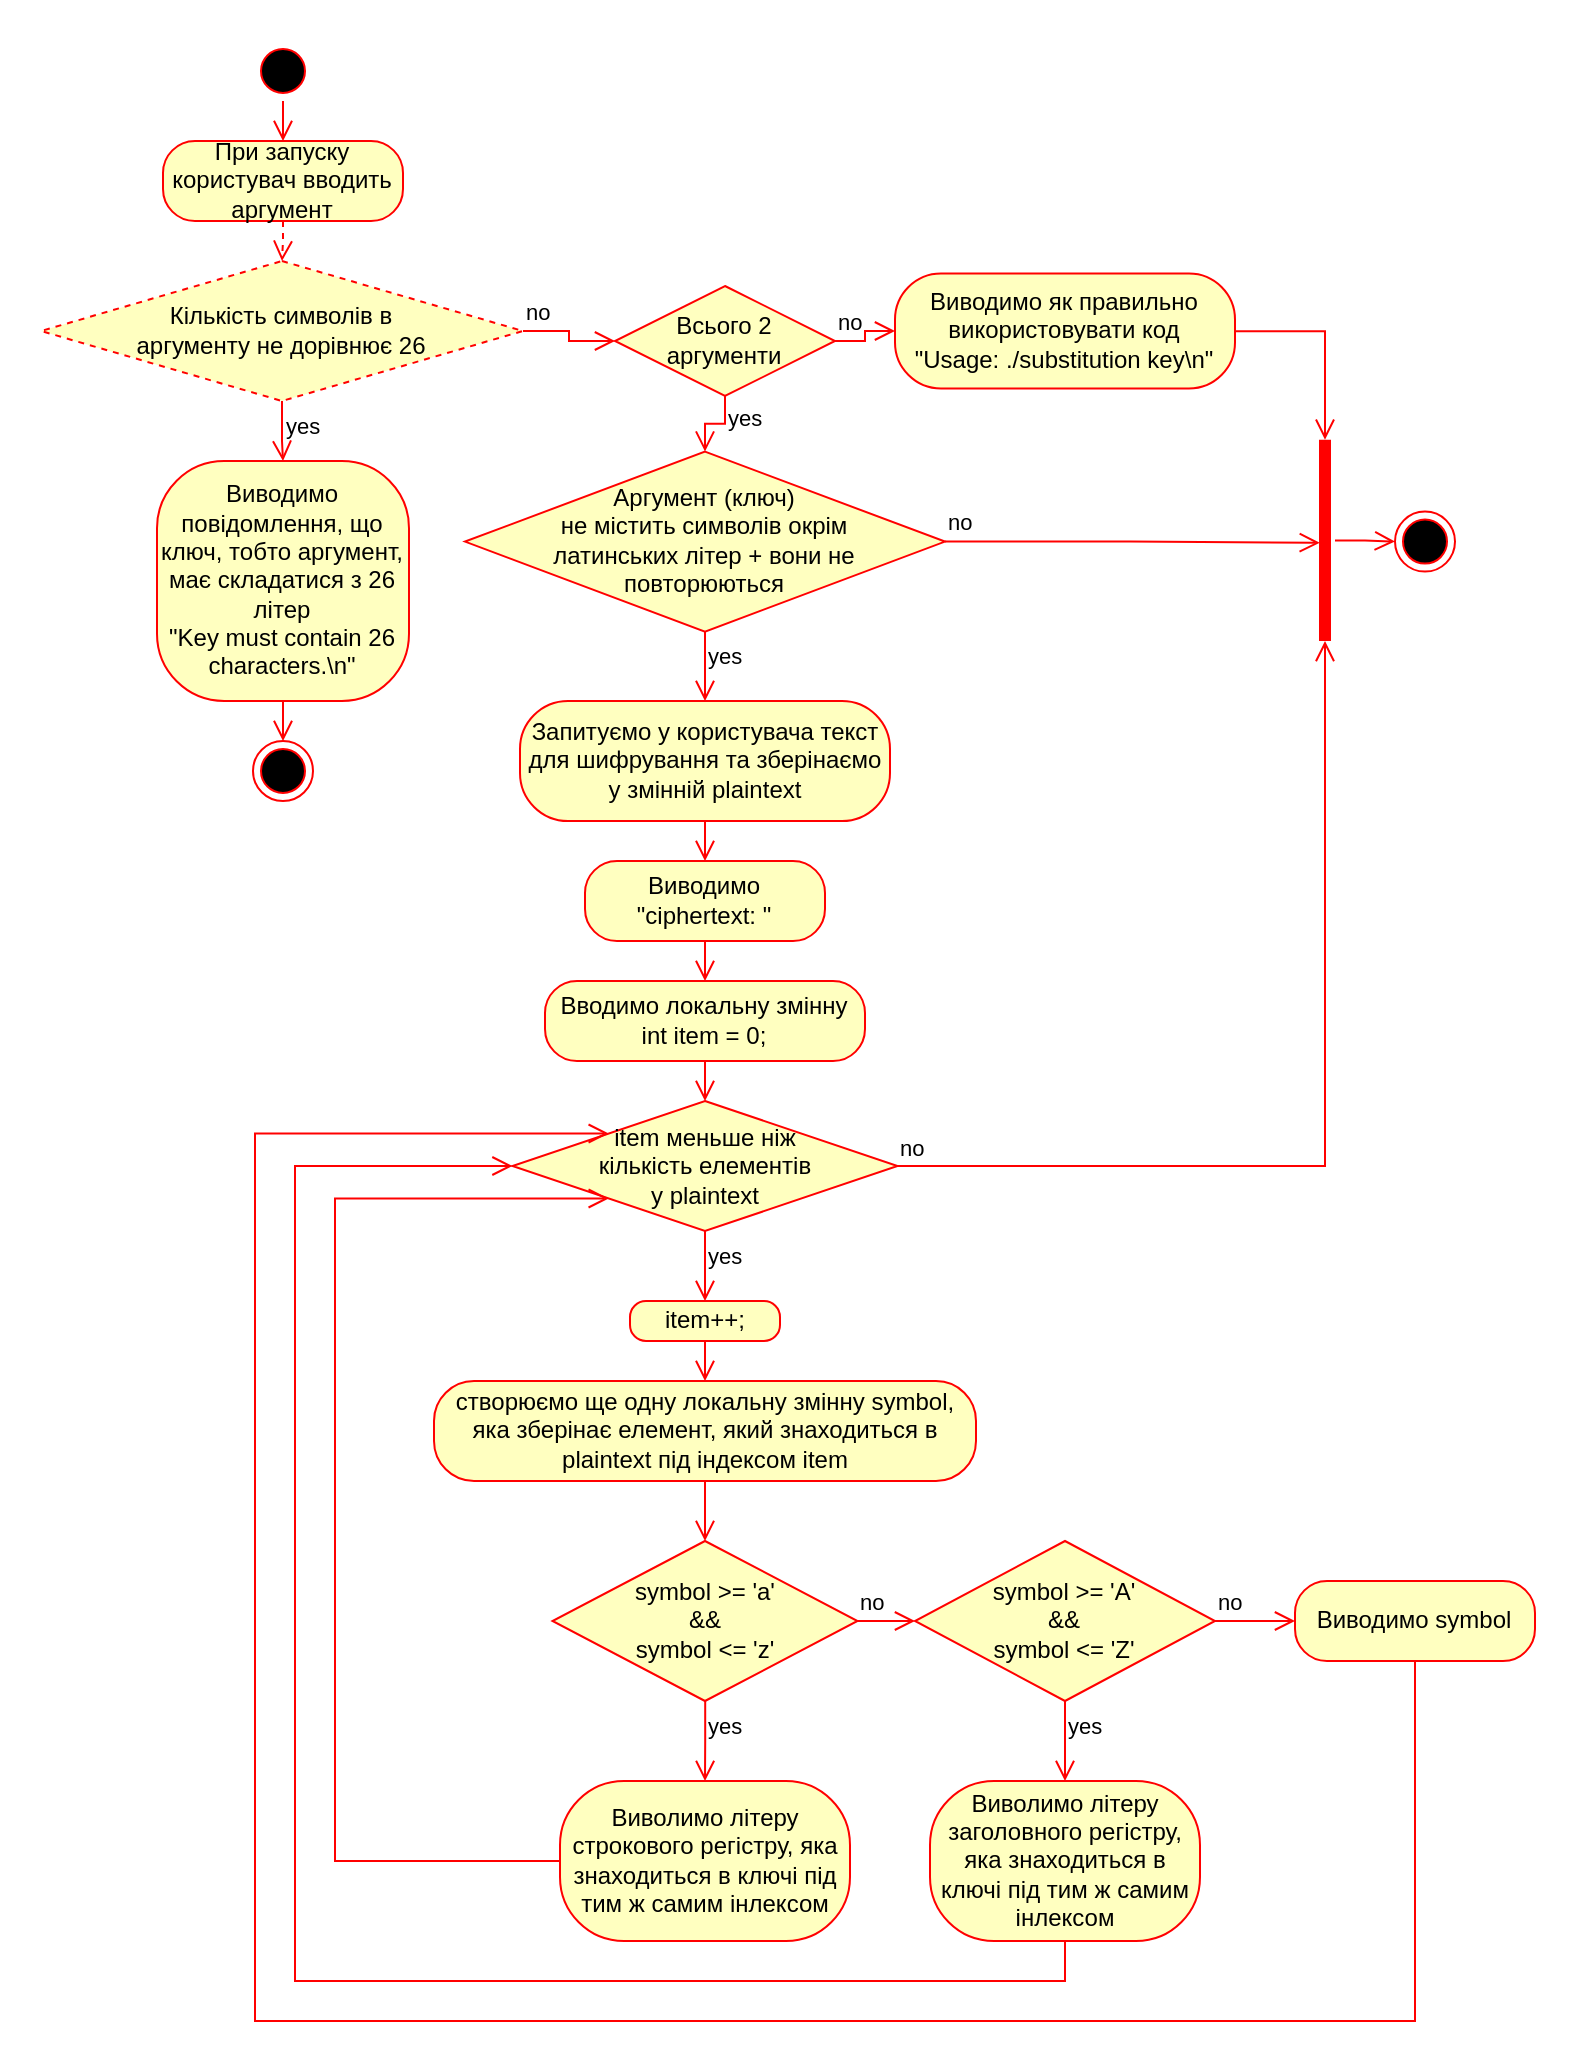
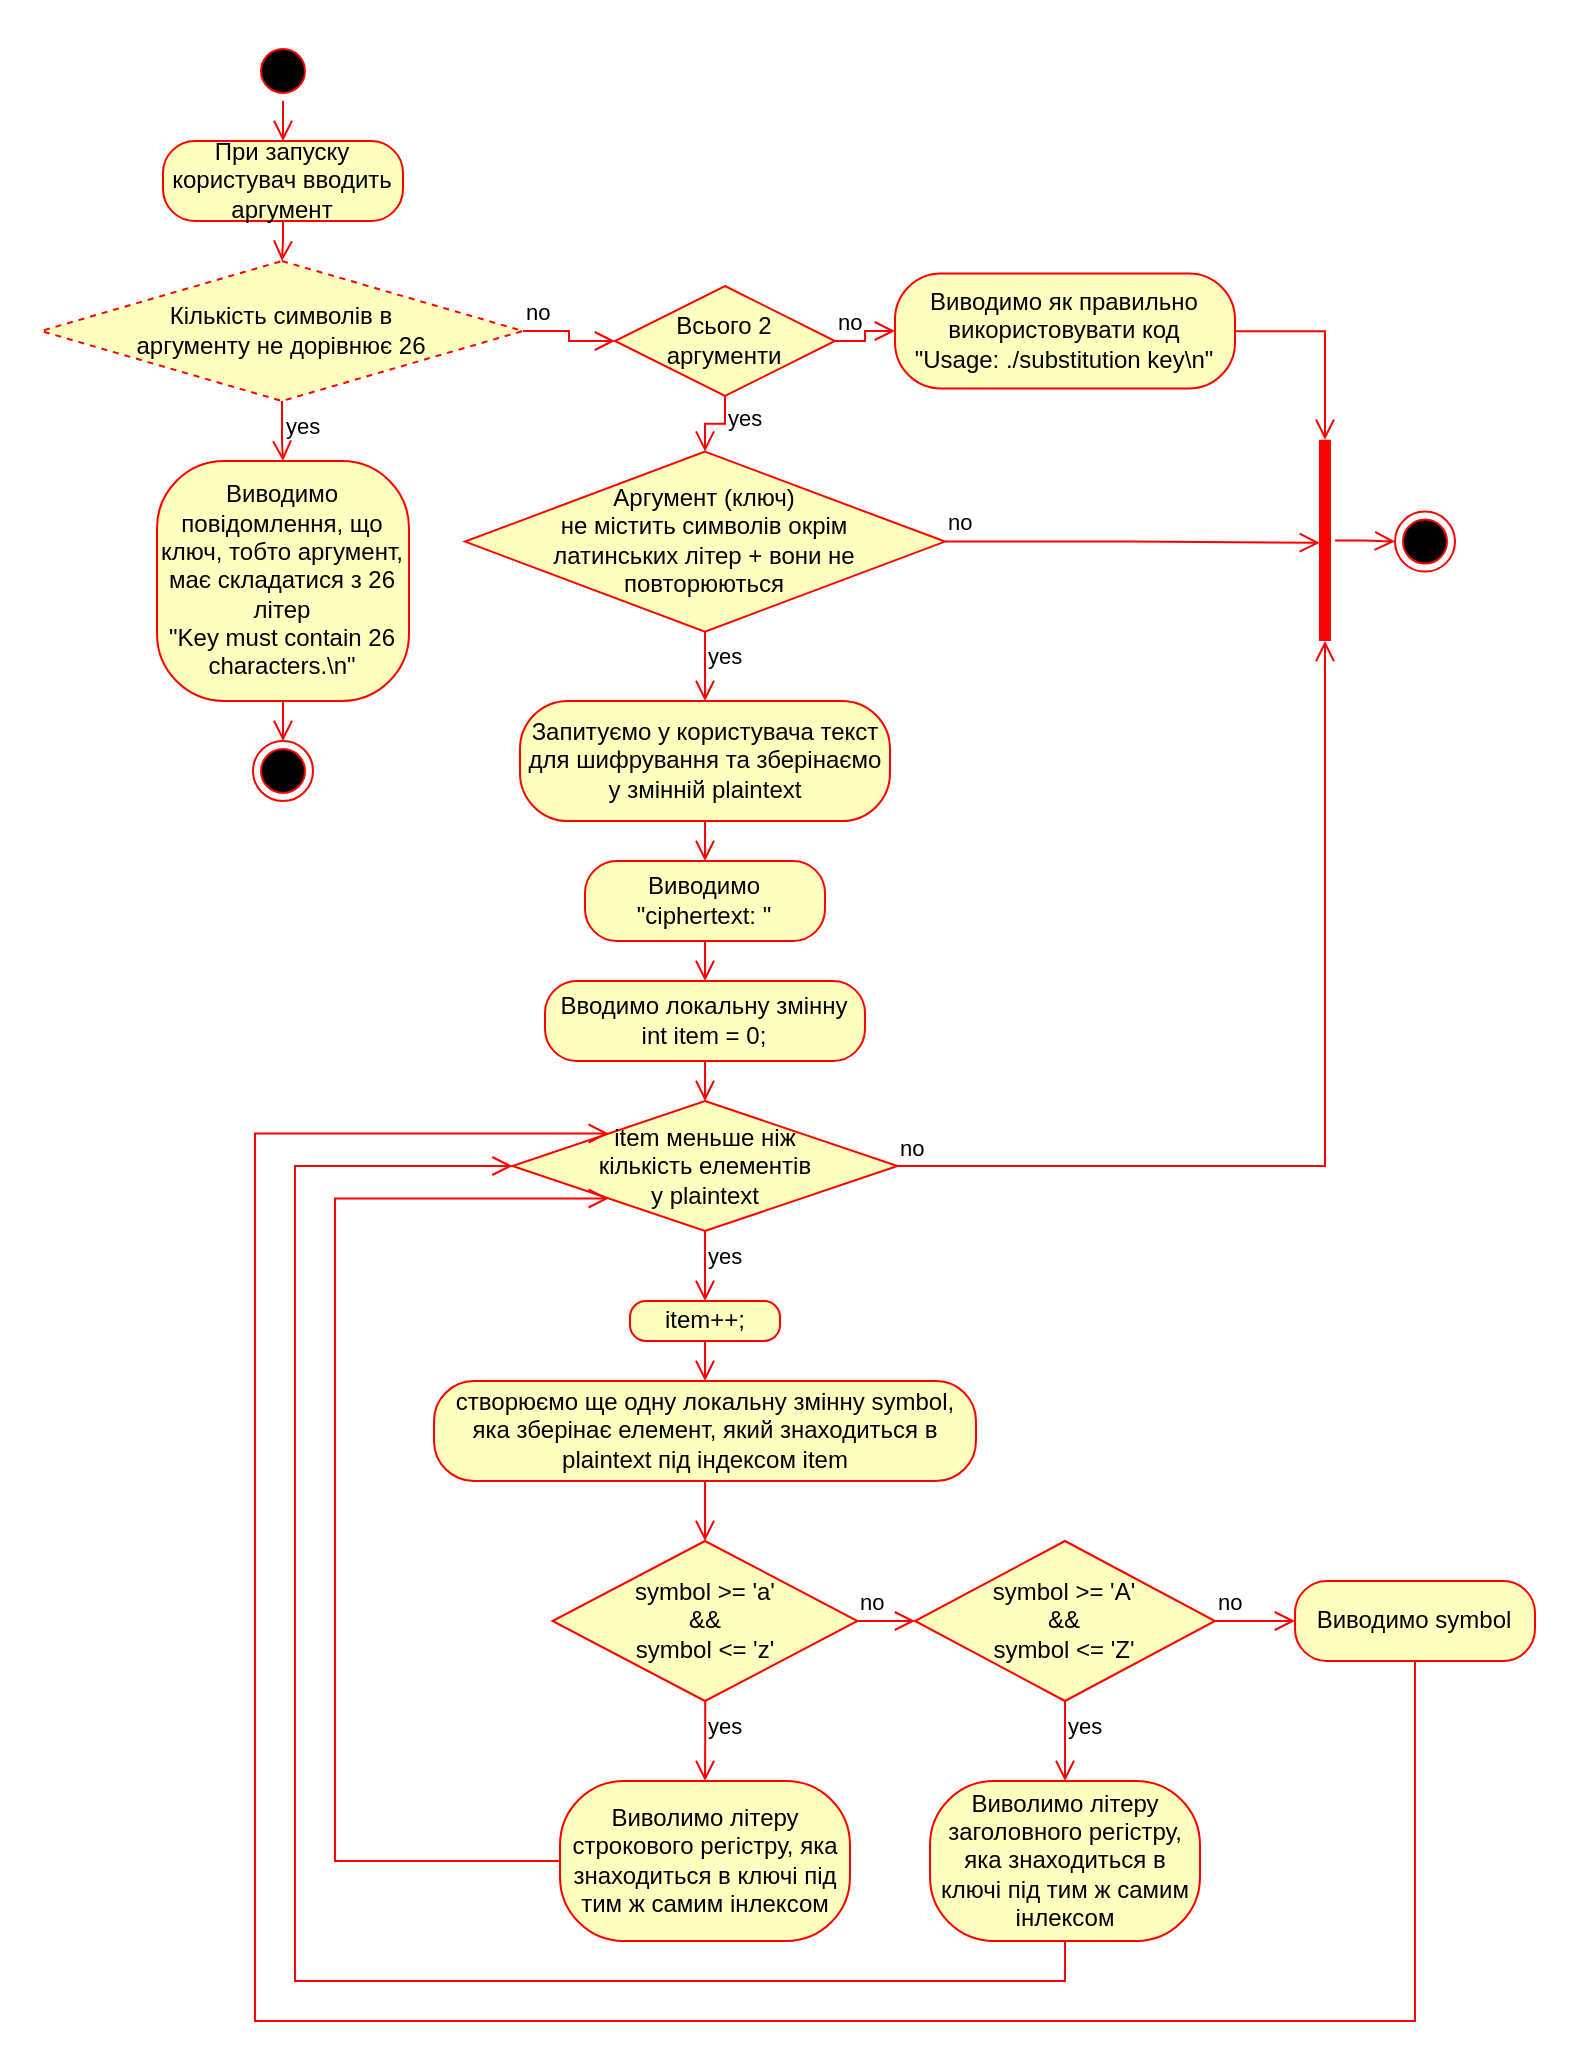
(283, 240) -> (283, 240)
